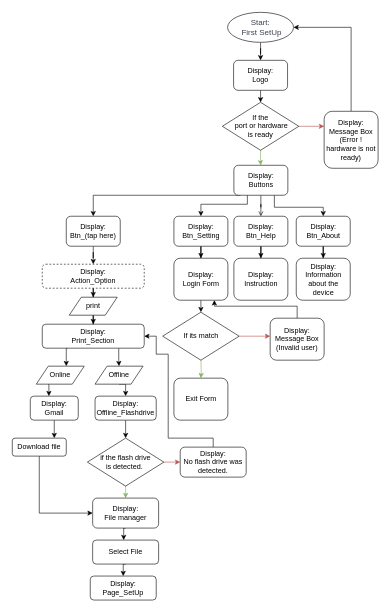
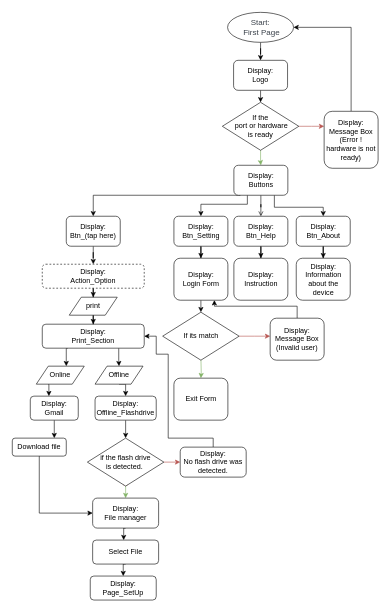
(261, 27) -> (261, 27)
